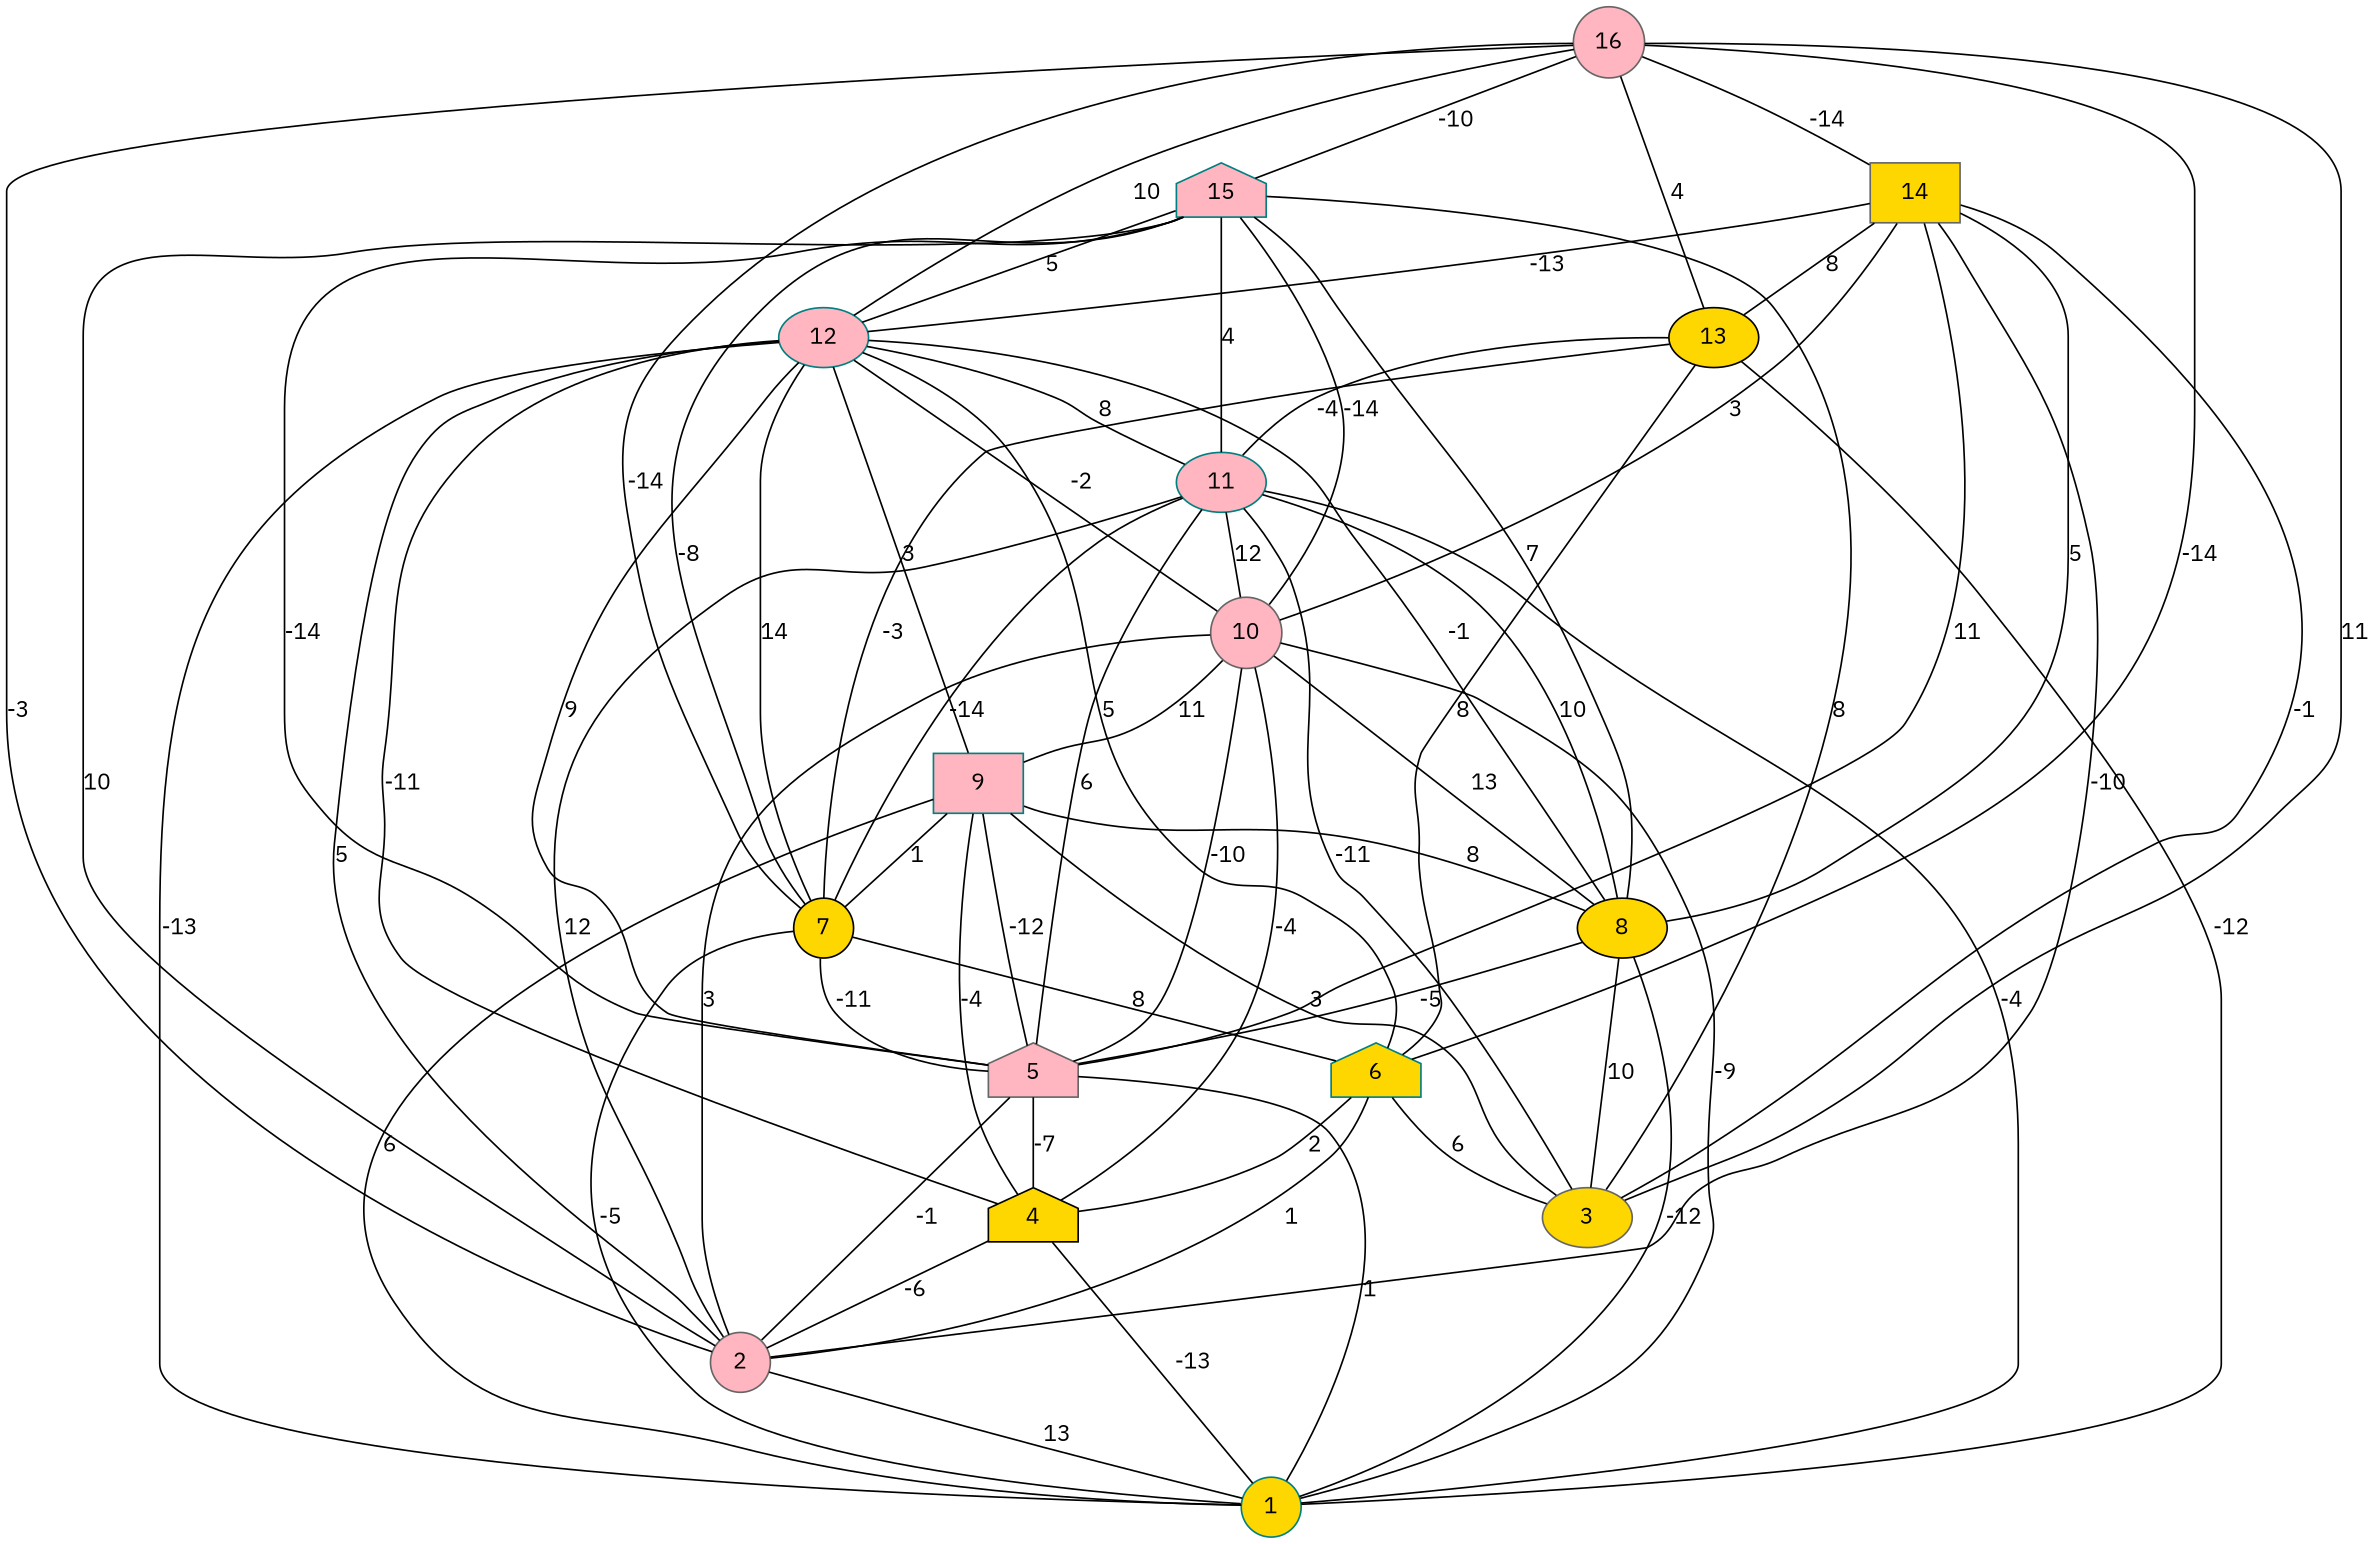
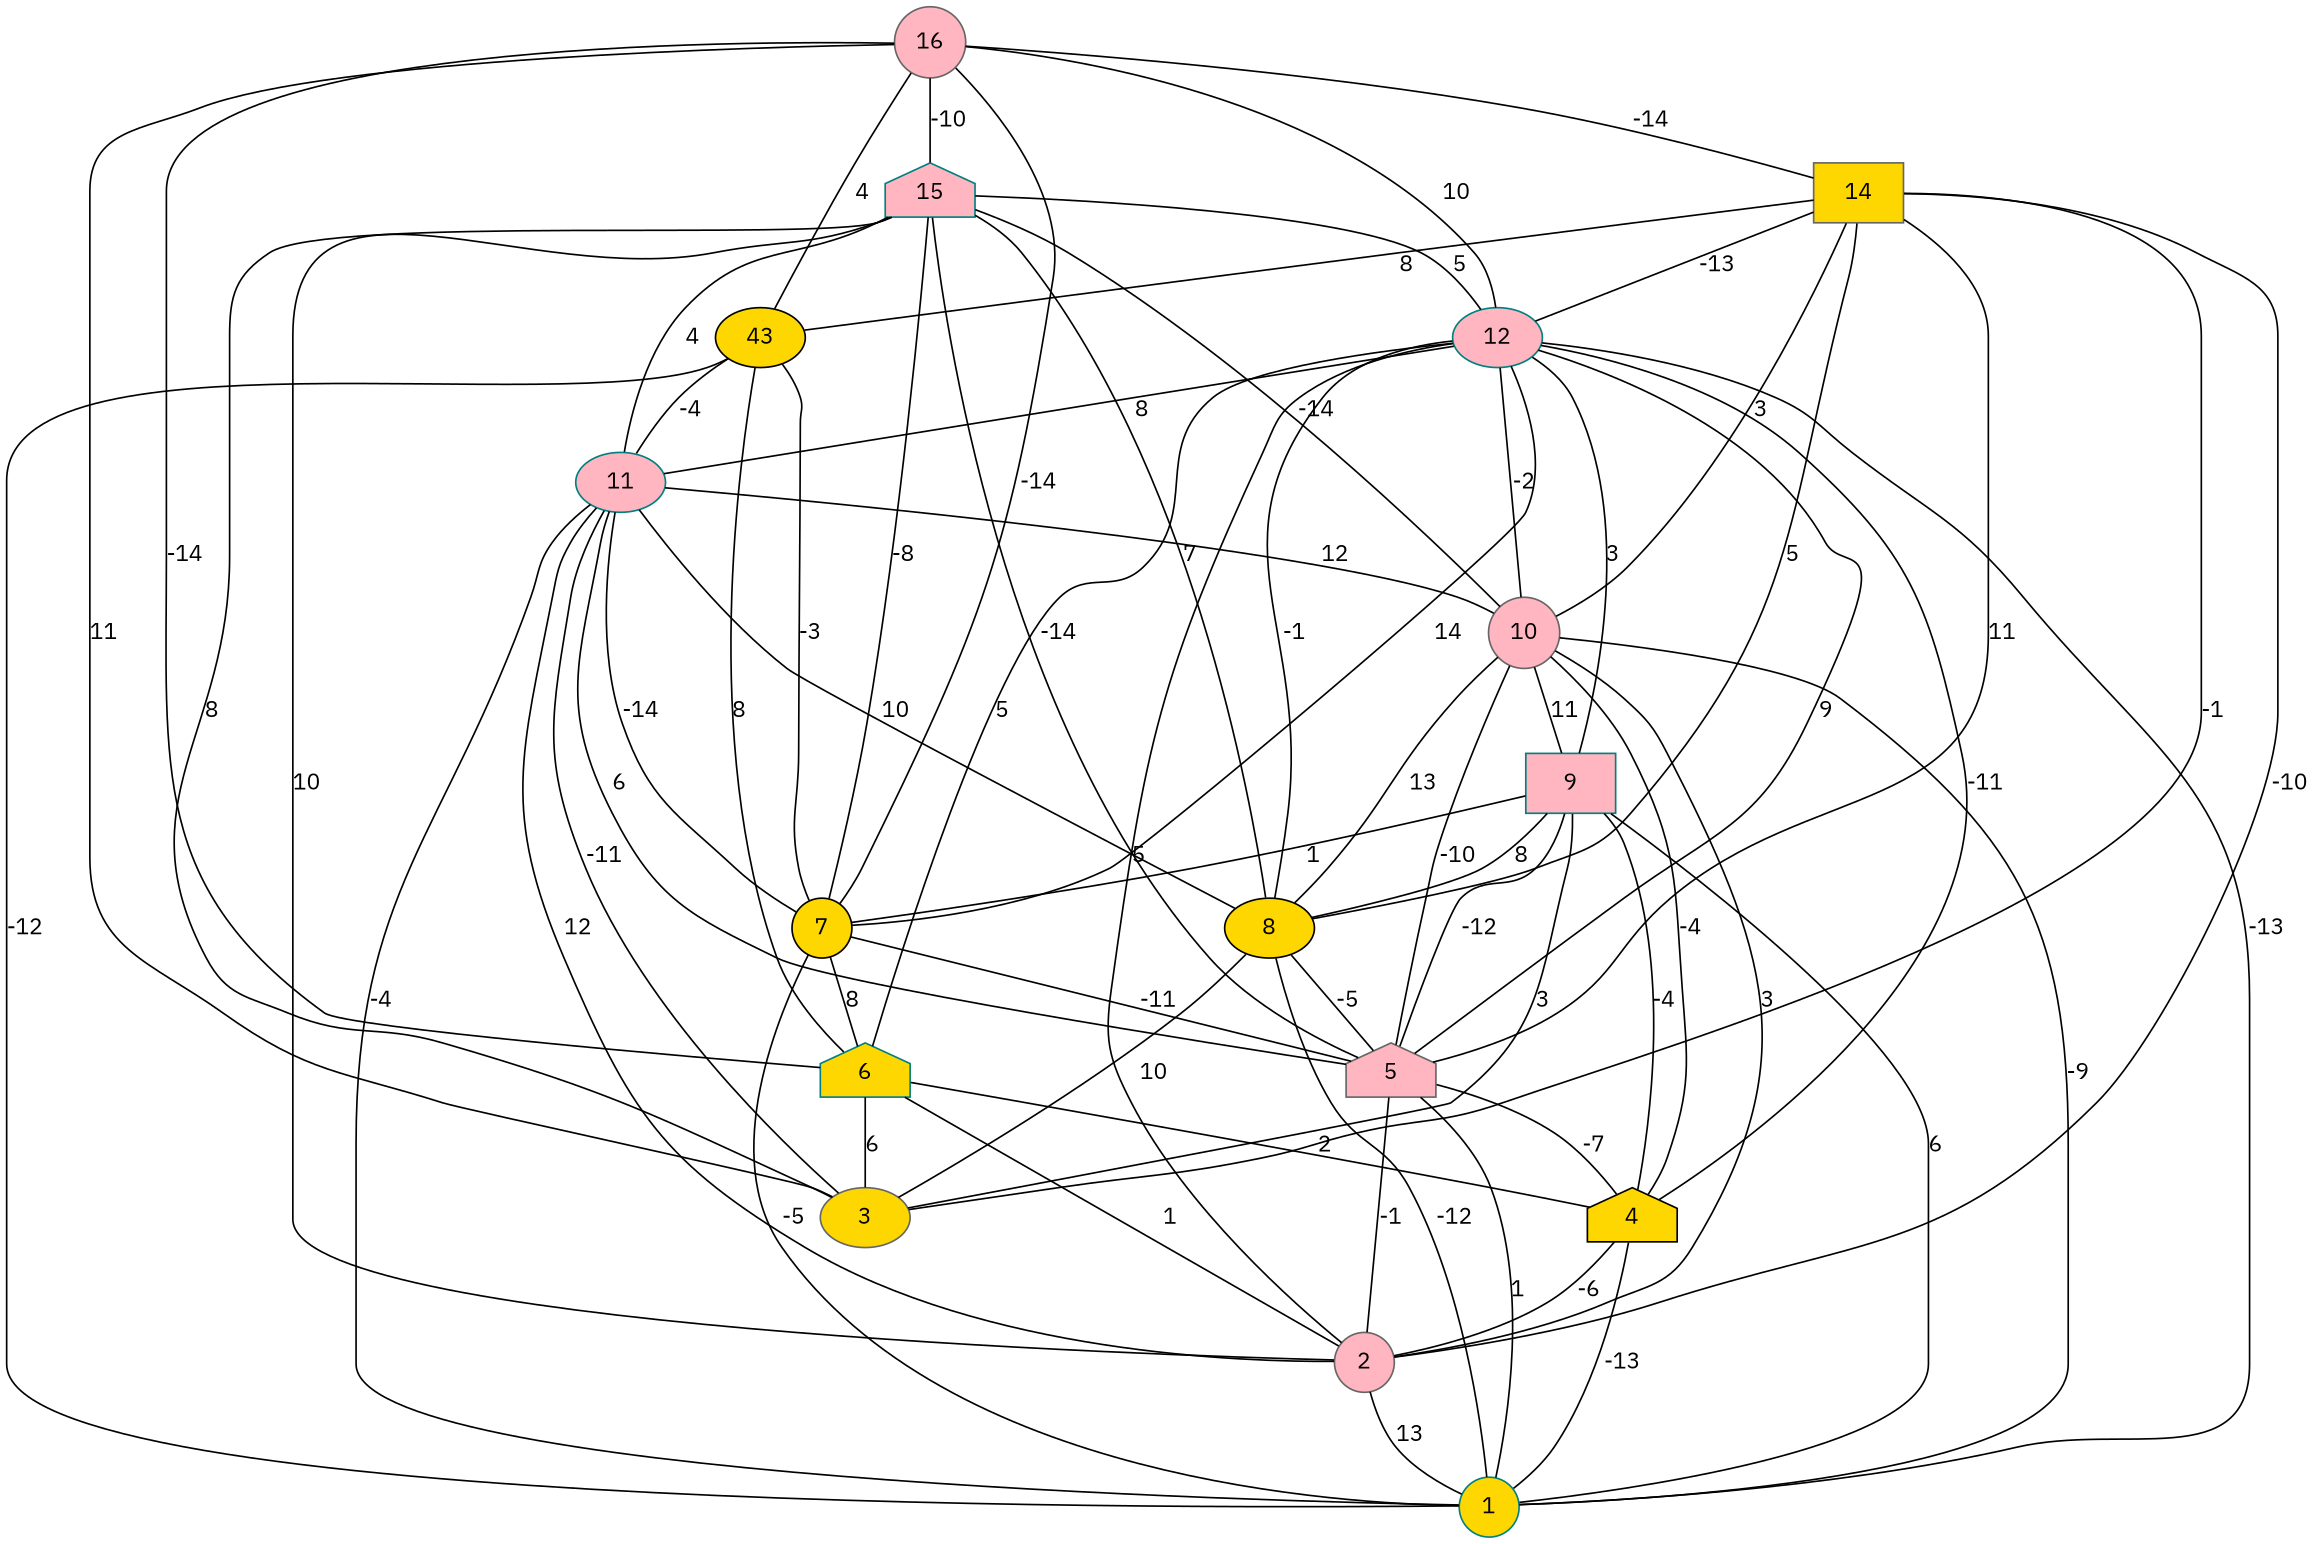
(29, 180) -> none
(1714, 338) -> (760, 338)
